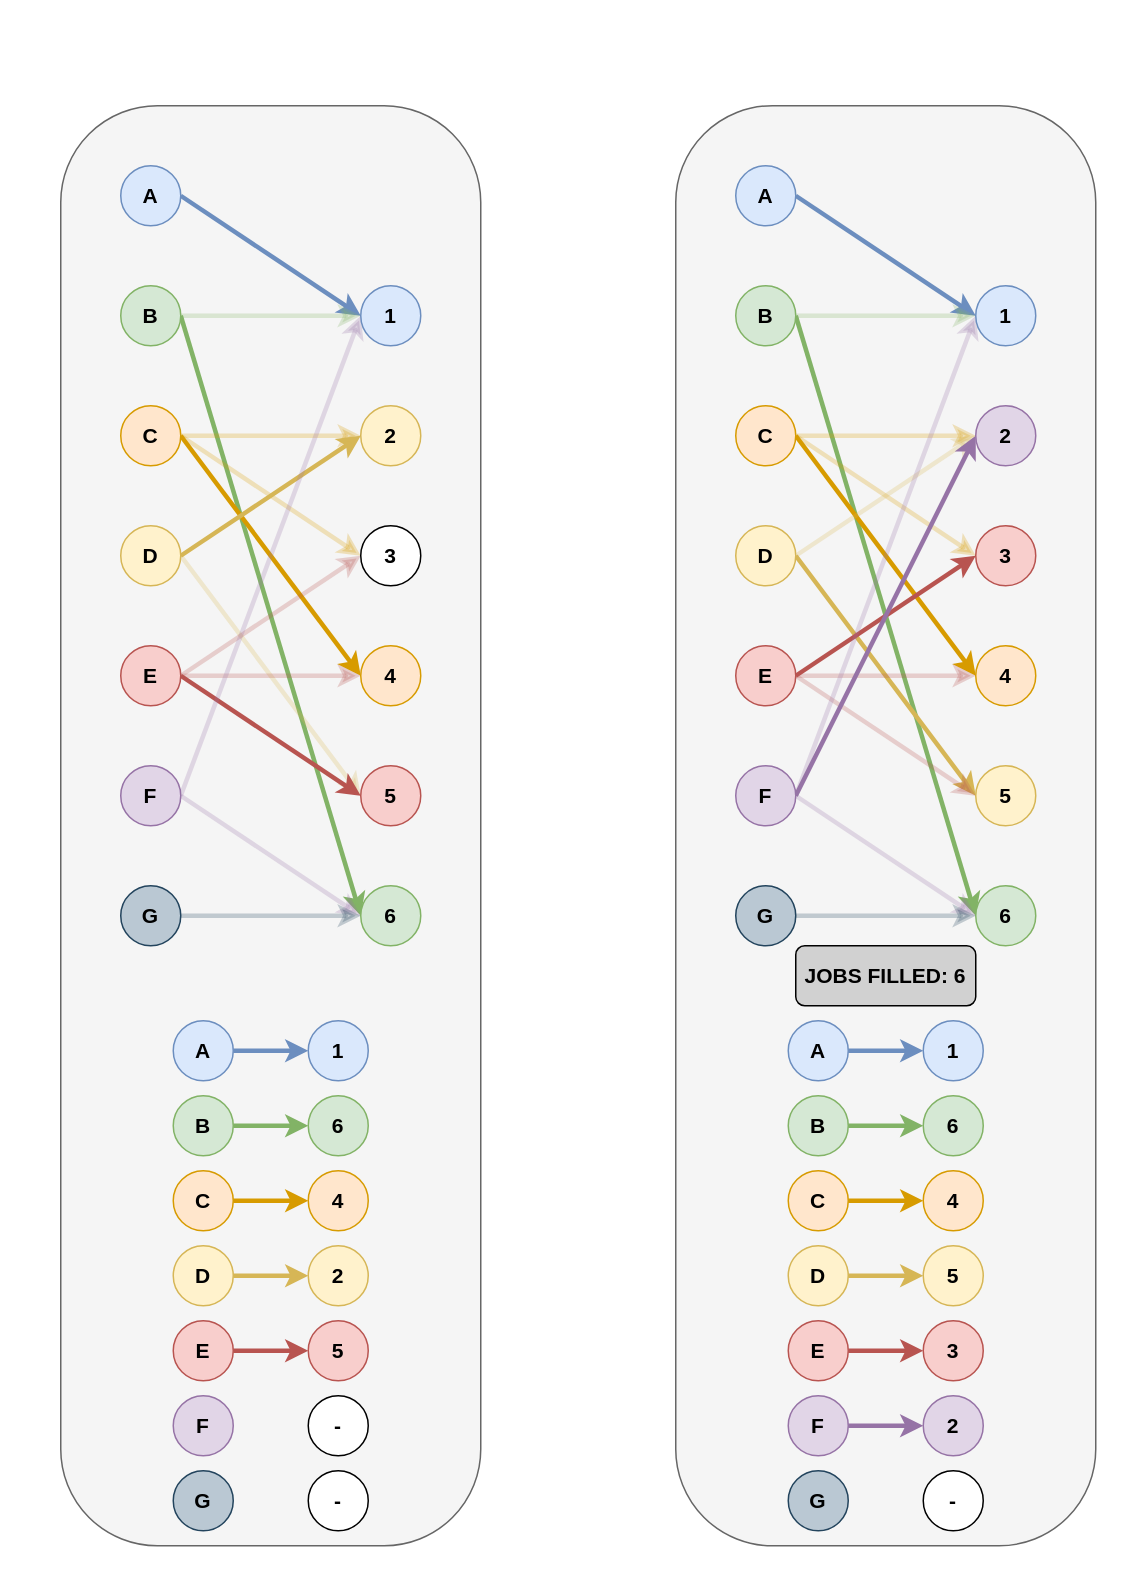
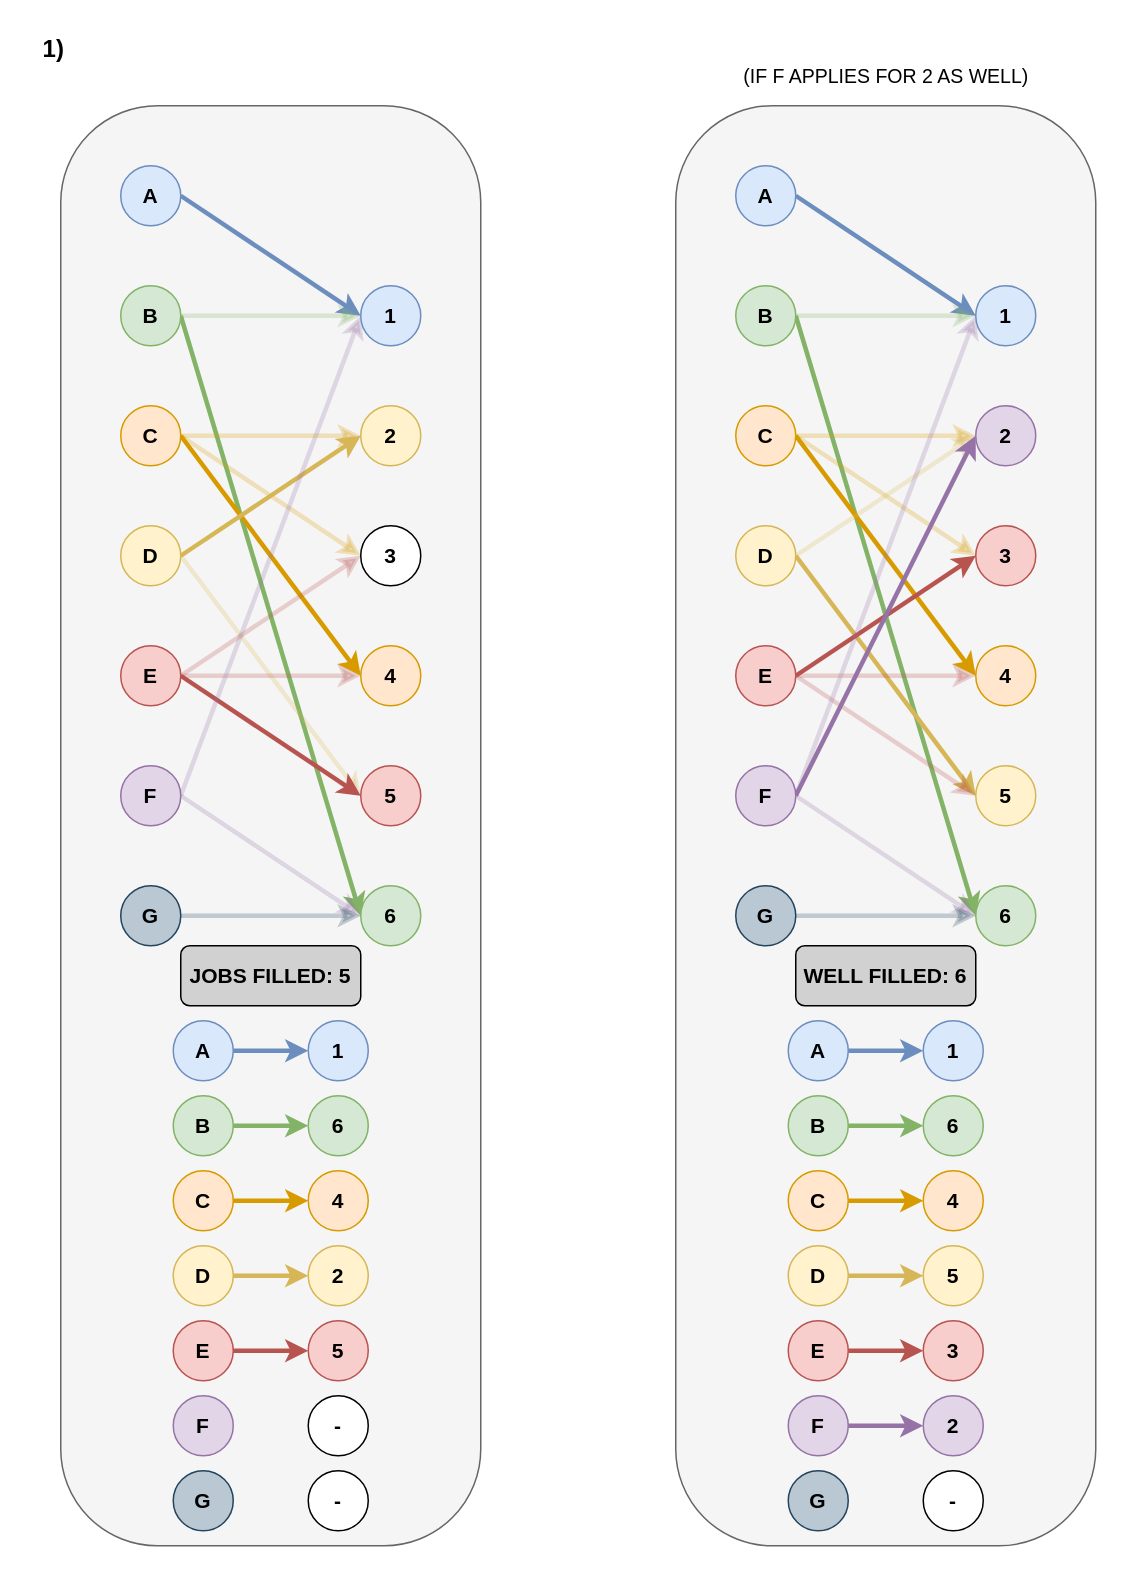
none -> (53, 46)
none -> (886, 76)
none -> (271, 976)
(886, 976) -> (886, 976)
